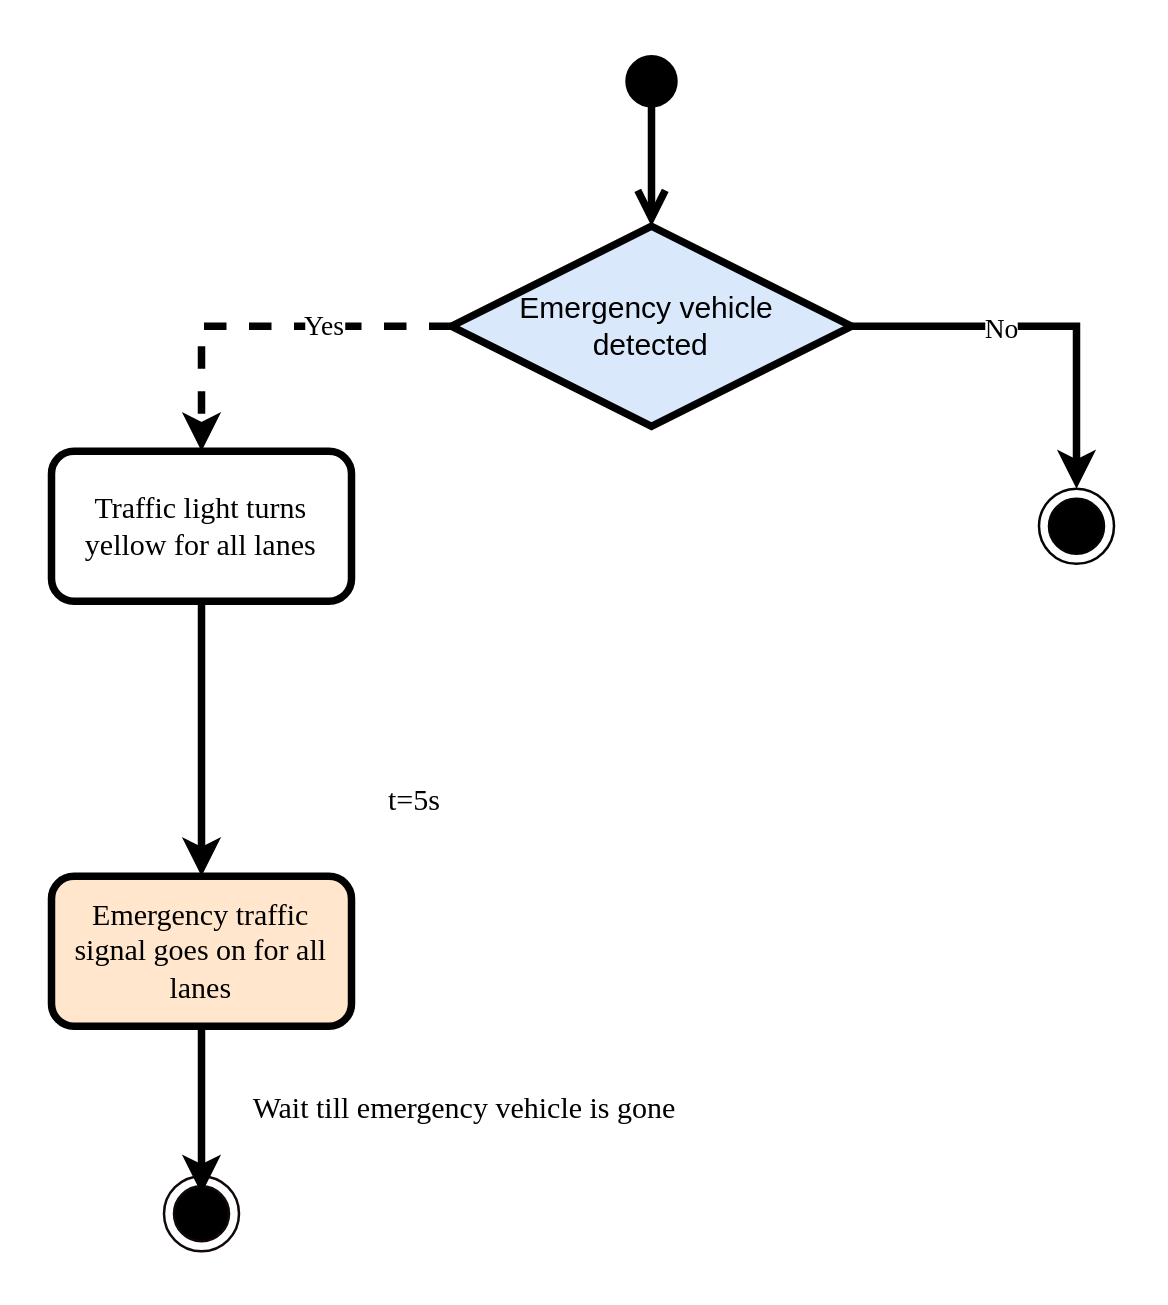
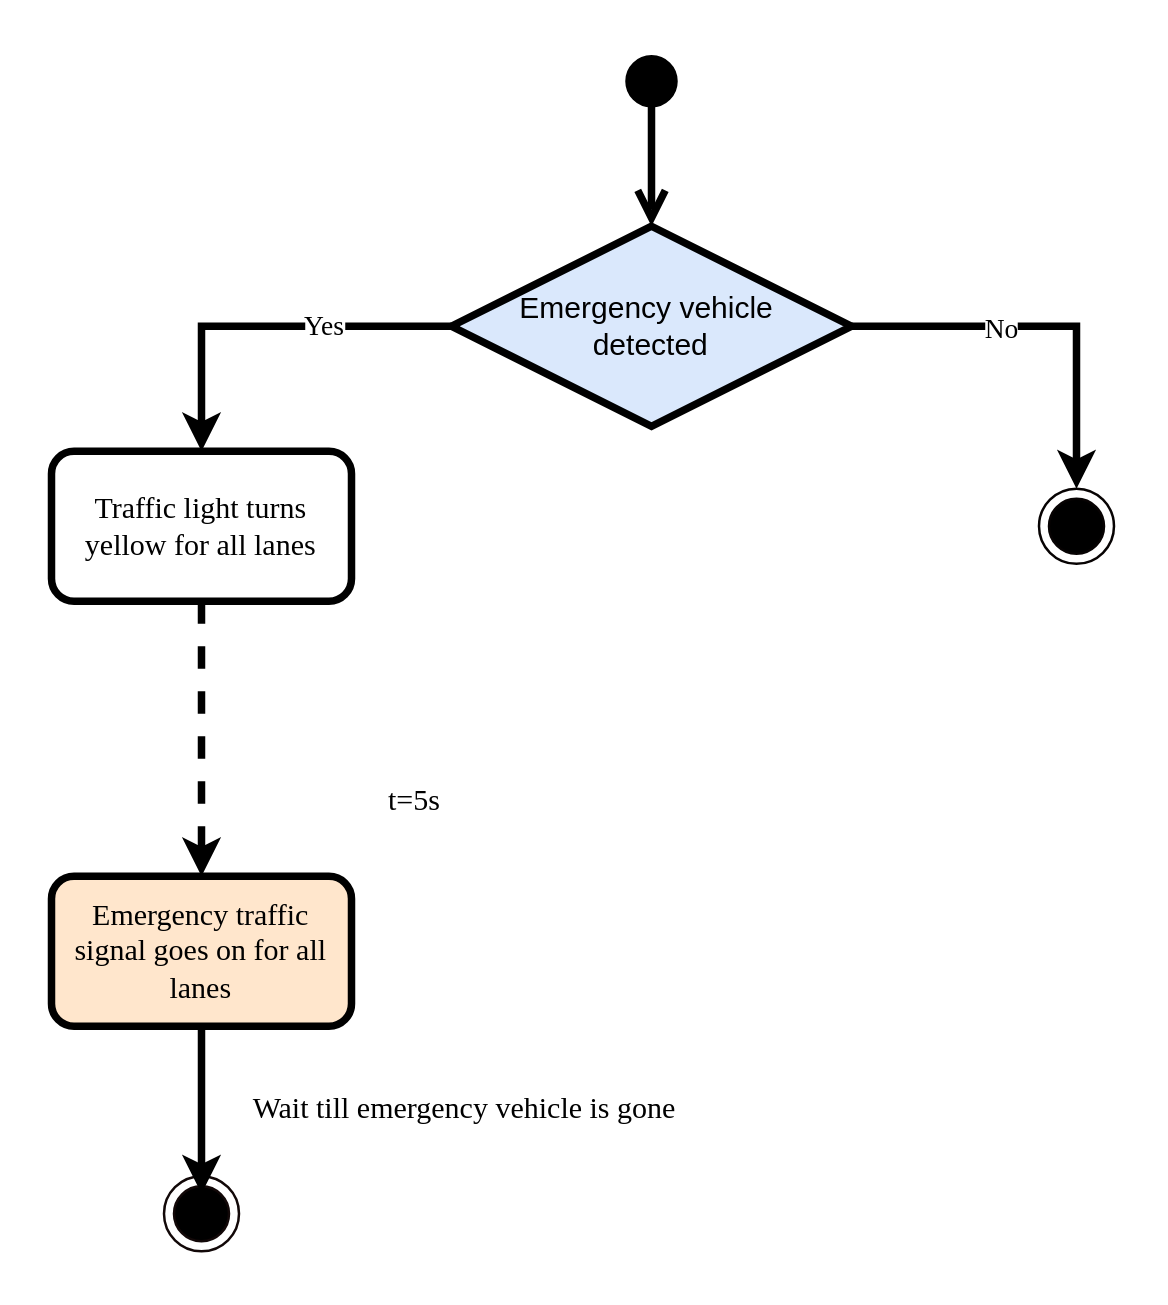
(418, 326) -> (418, 326)
(201, 634) -> (201, 634)
